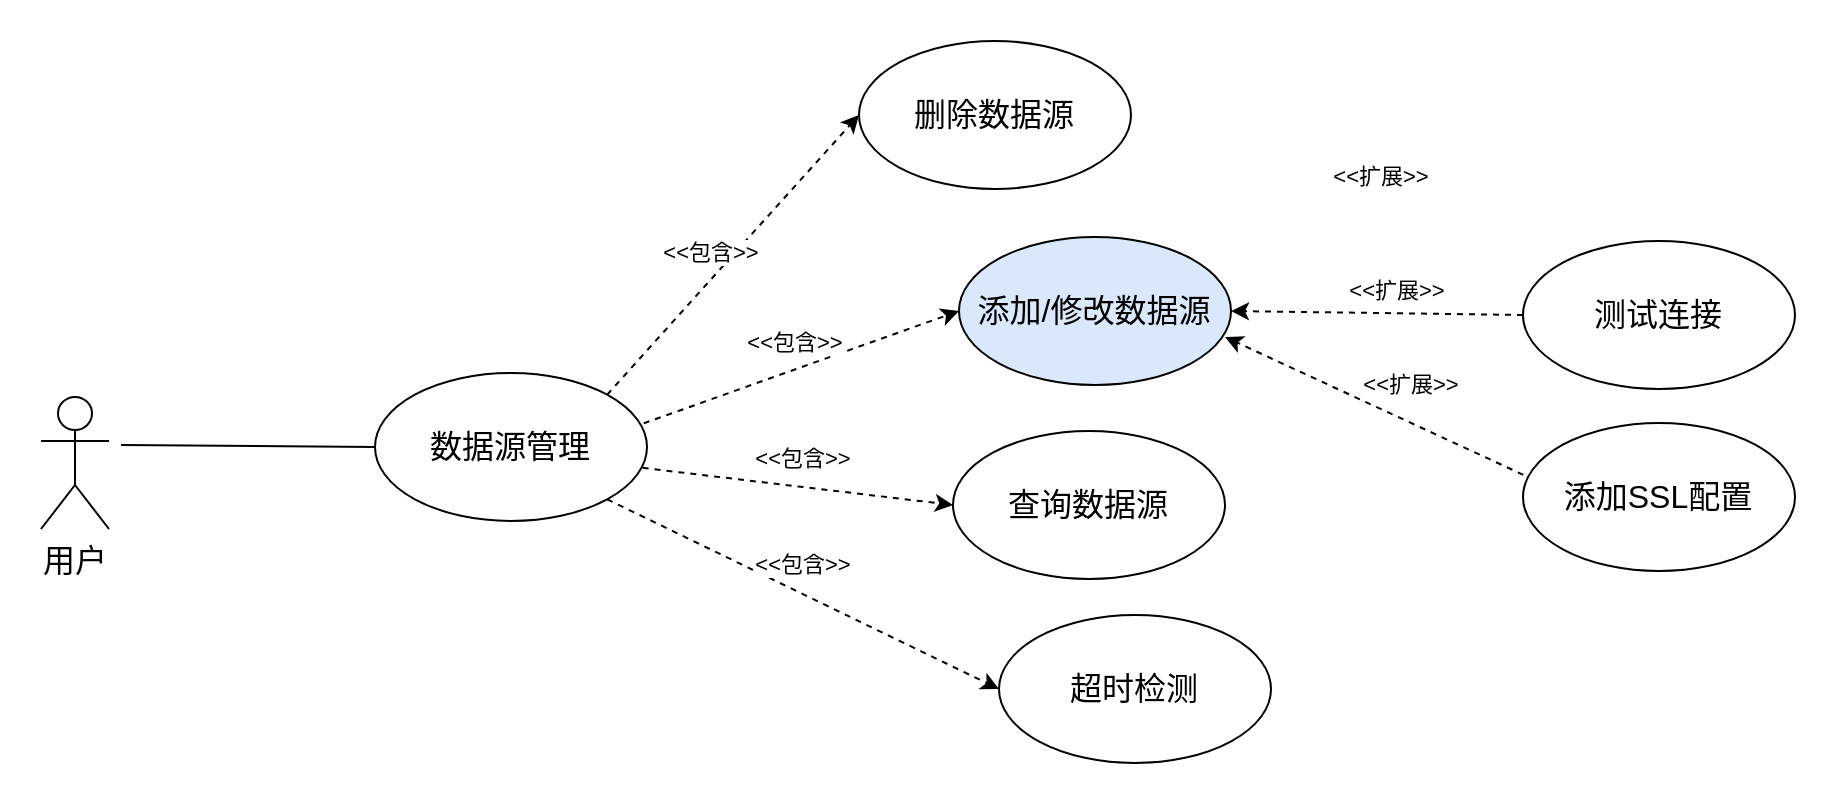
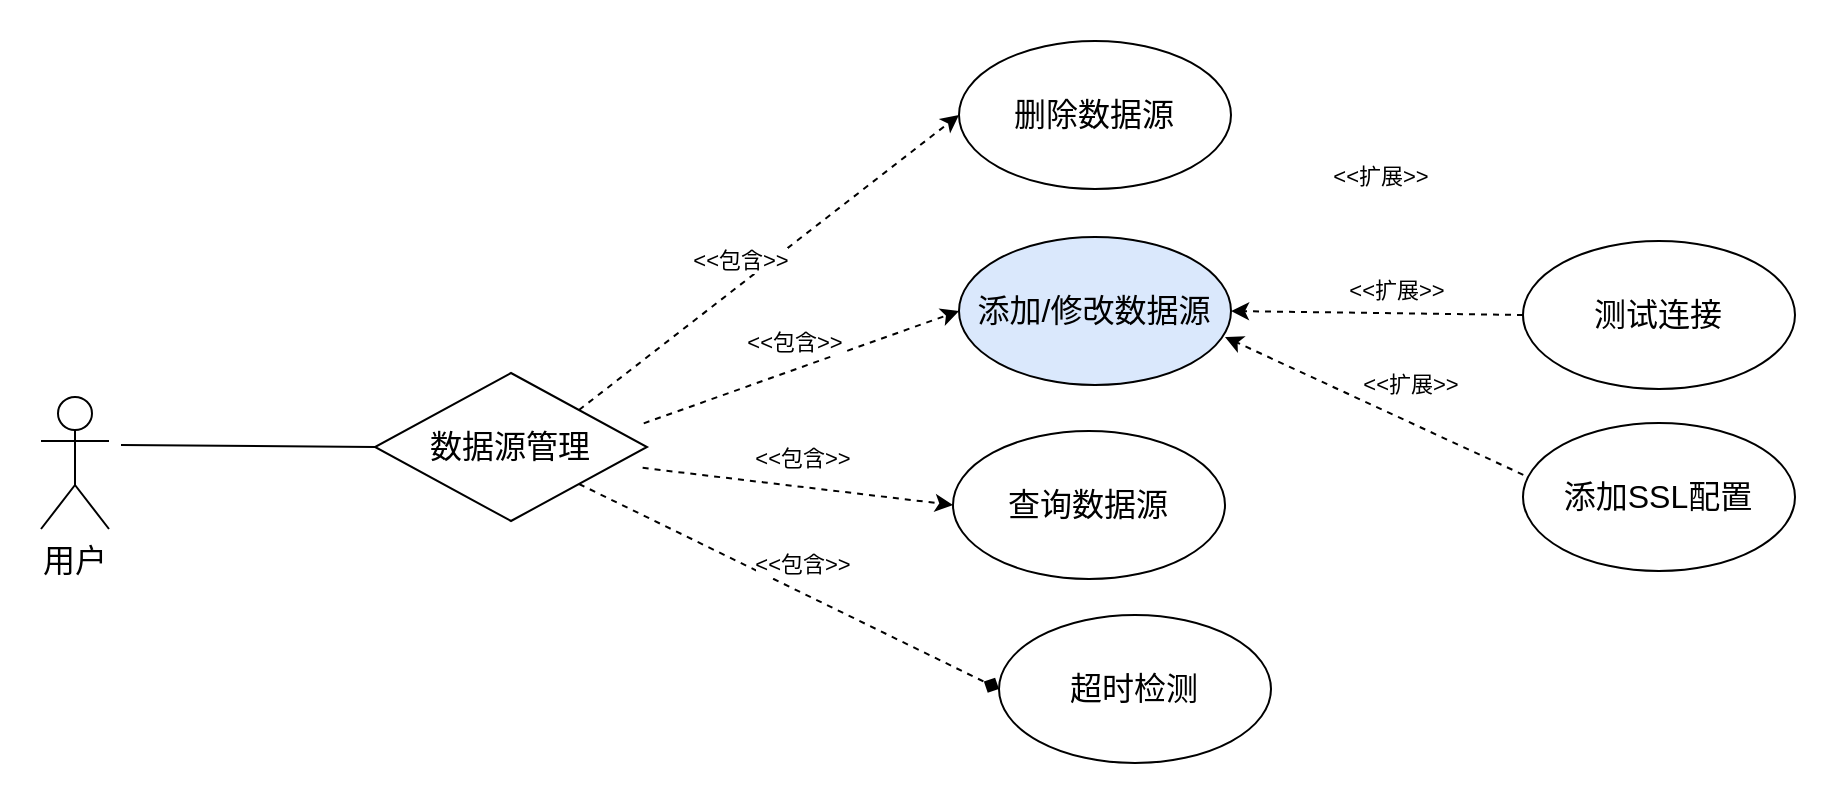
(995, 115) -> (1095, 115)
(511, 447) -> (511, 447)
(877, 630) -> (876, 629)
